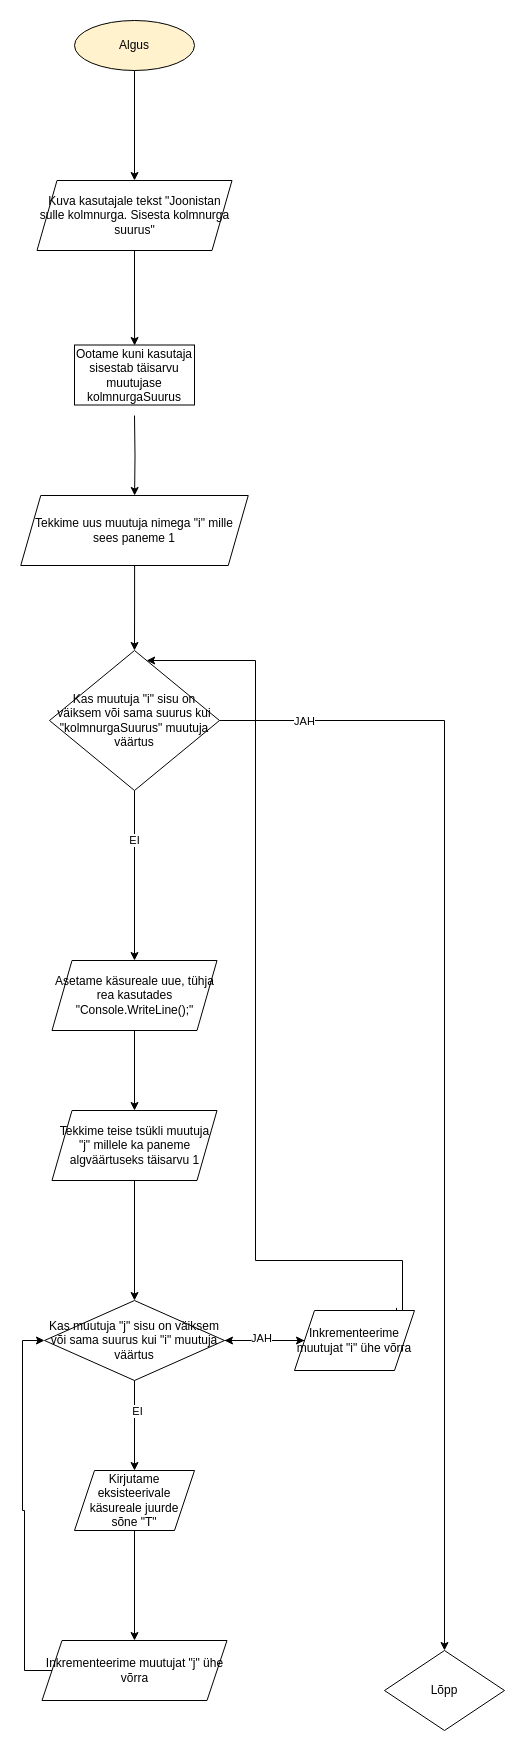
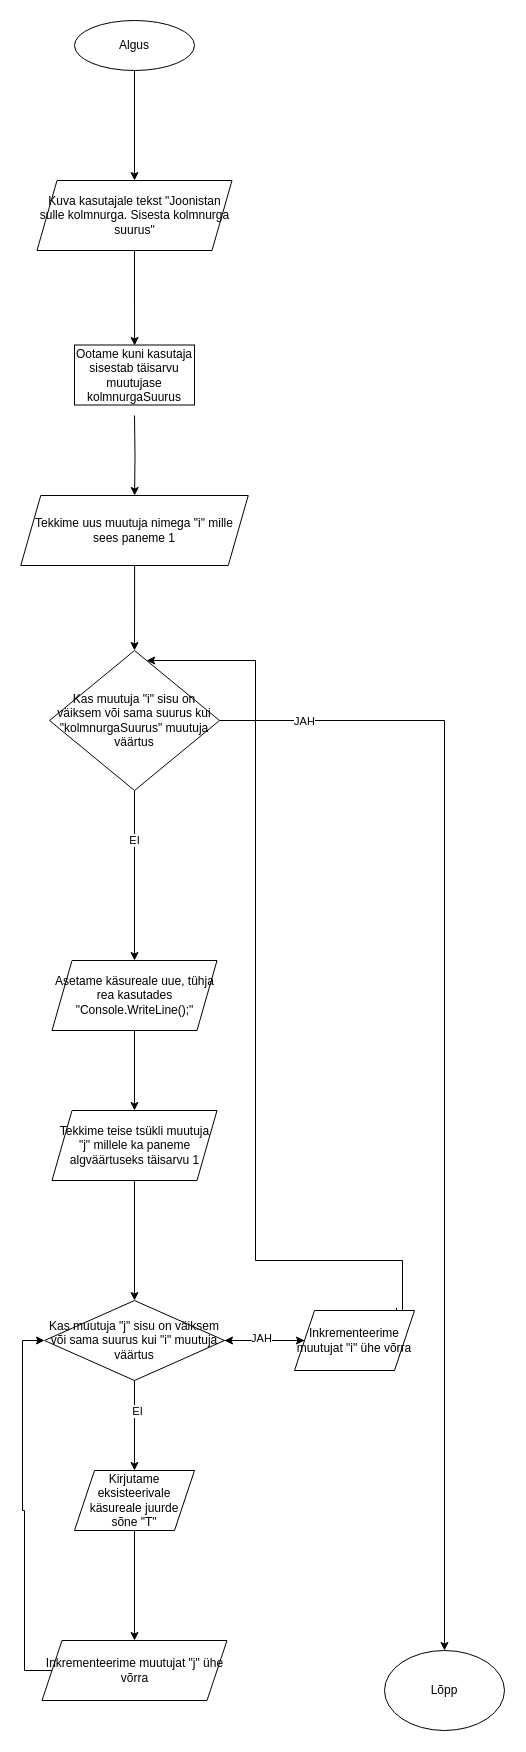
(135, 46) -> (135, 46)
(445, 1691) -> (445, 1691)
